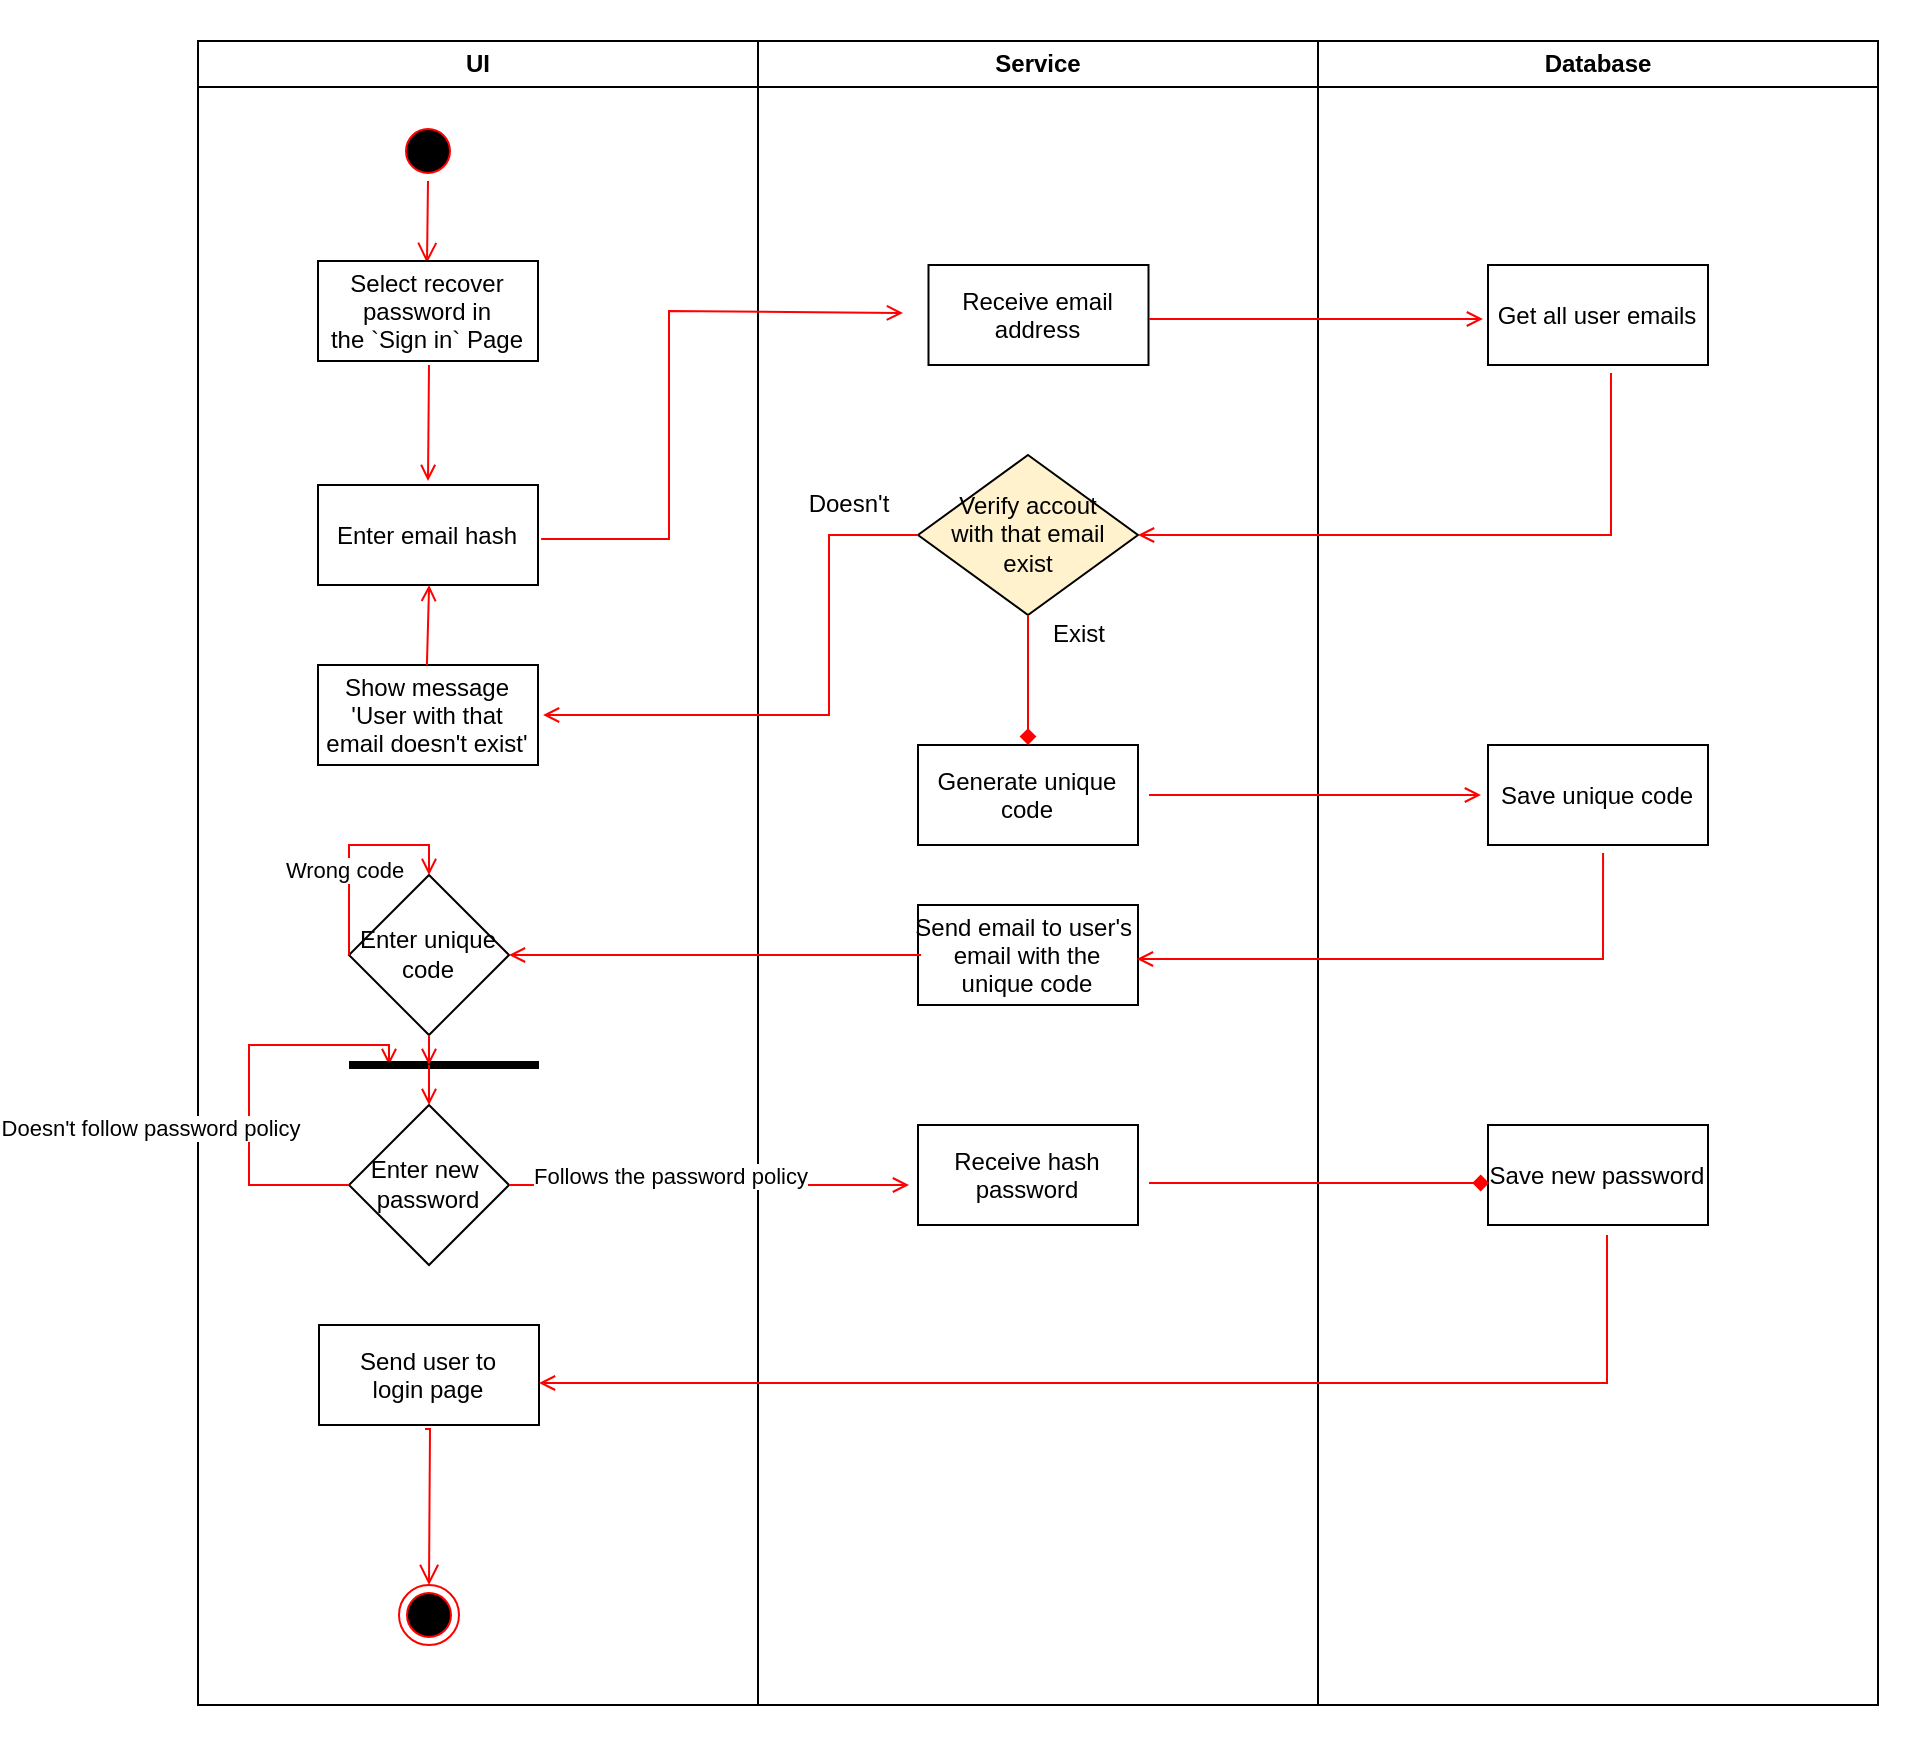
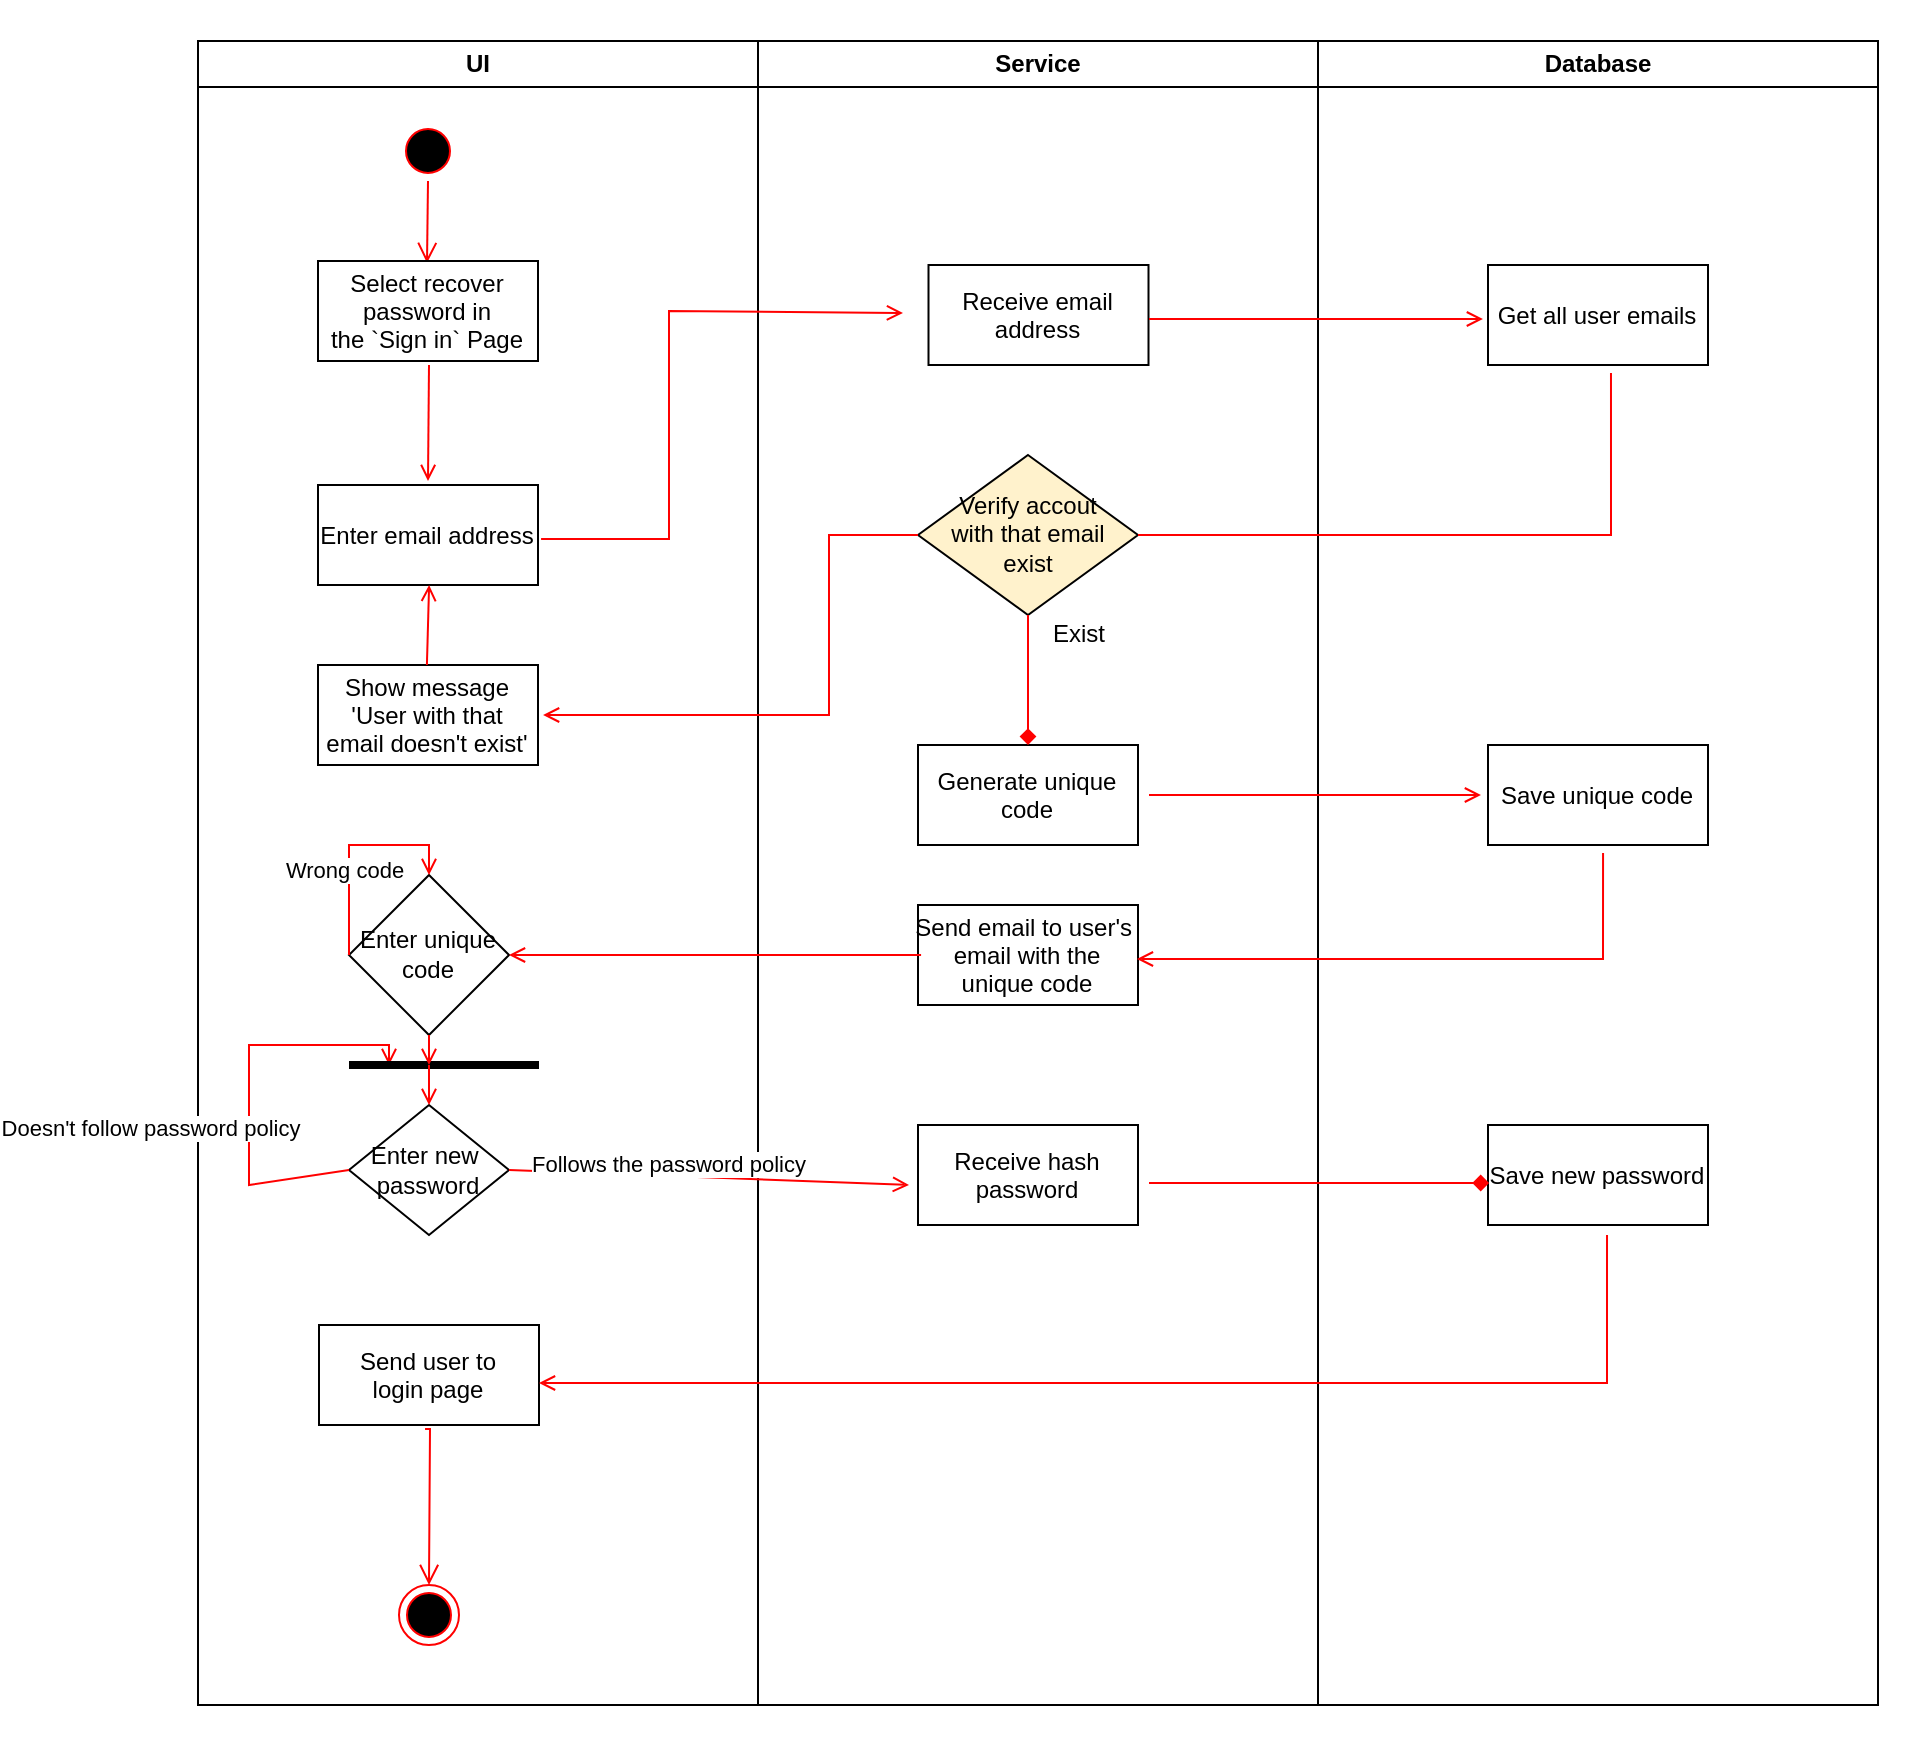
(849, 505) -> none
(1146, 535) -> (1144, 535)
(427, 536) -> (427, 536)
(429, 1185) -> (429, 1170)
